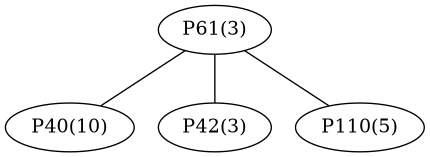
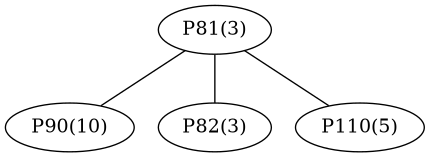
(215, 30) -> (215, 30)
(70, 127) -> (70, 127)
(215, 127) -> (215, 127)
